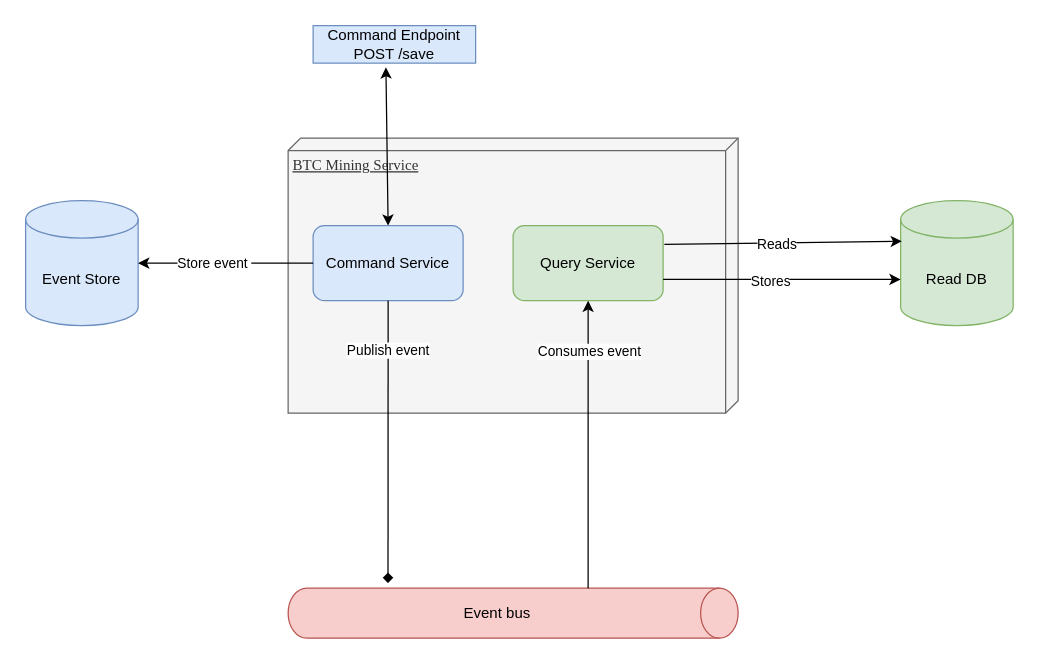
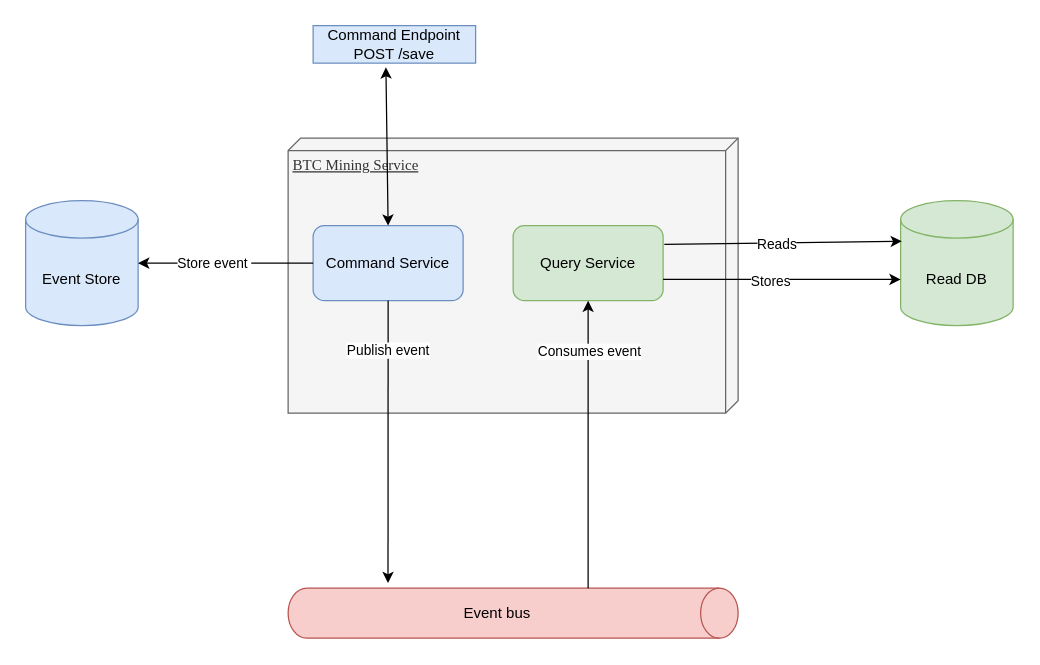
(388, 572) -> (388, 573)
